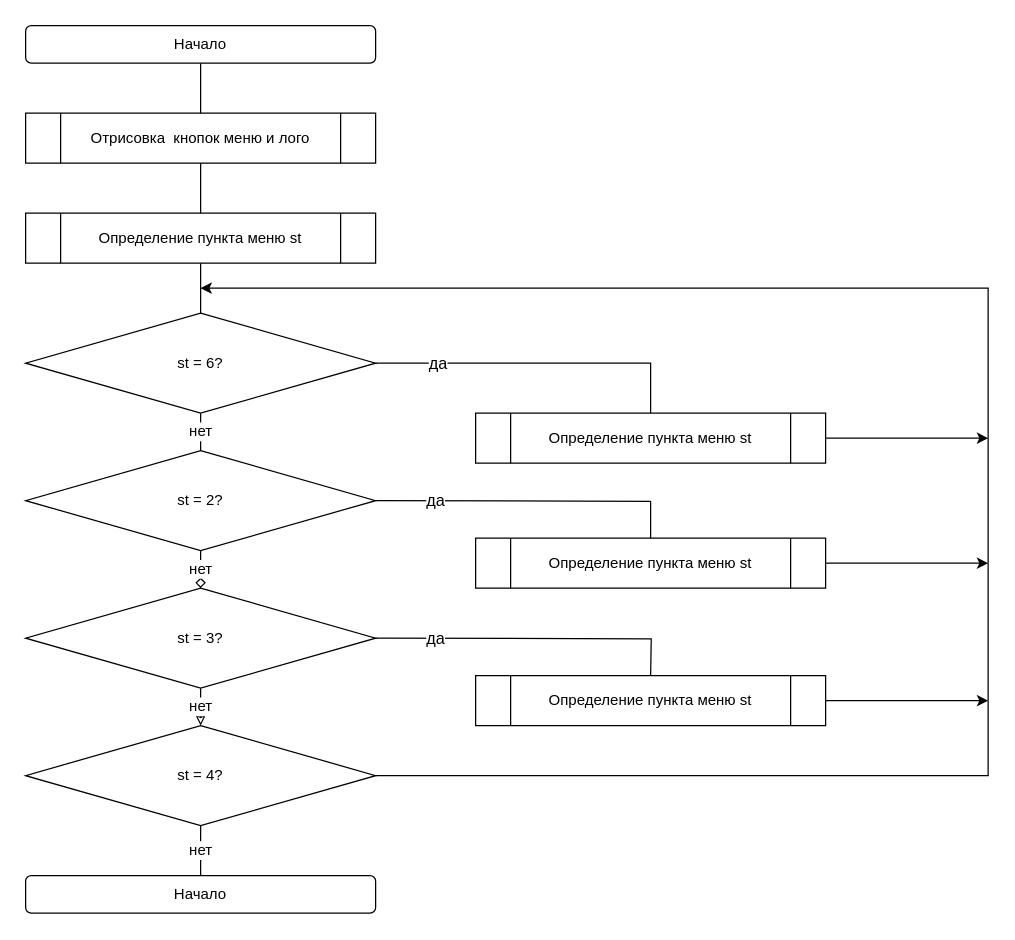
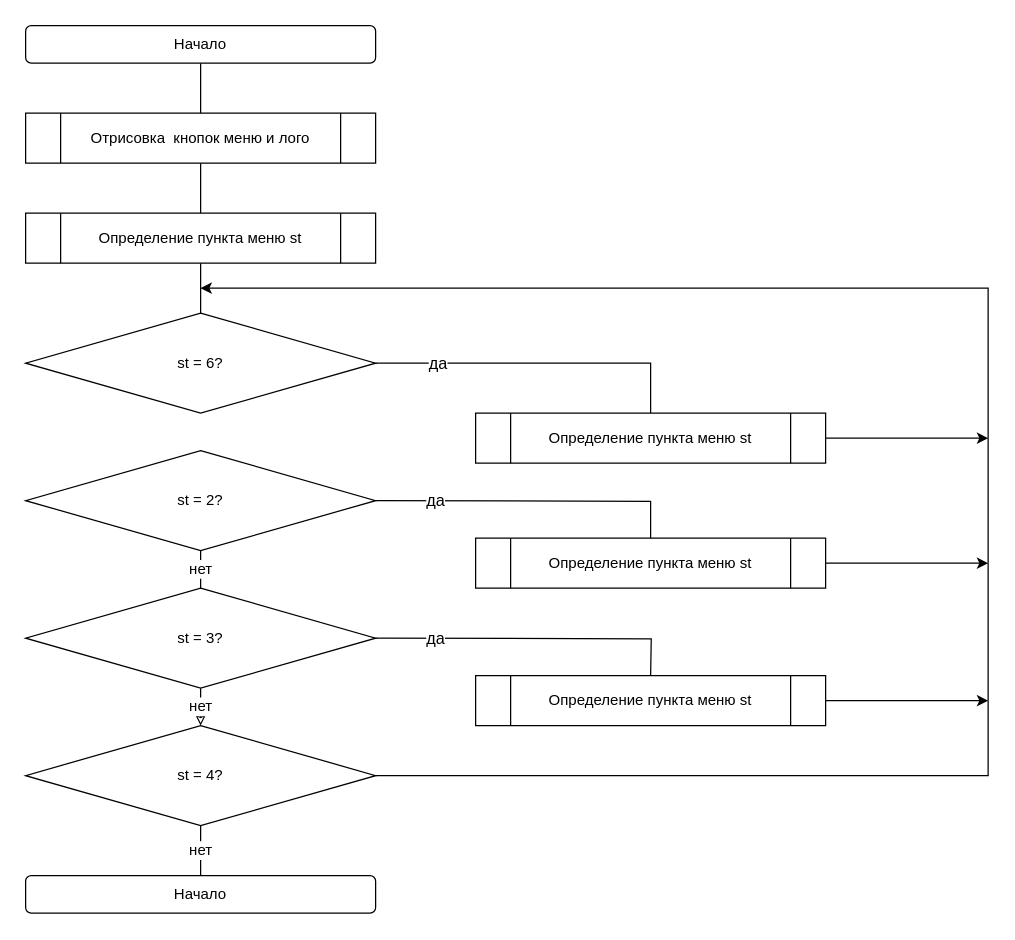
(201, 431) -> none
(201, 577) -> (201, 582)
